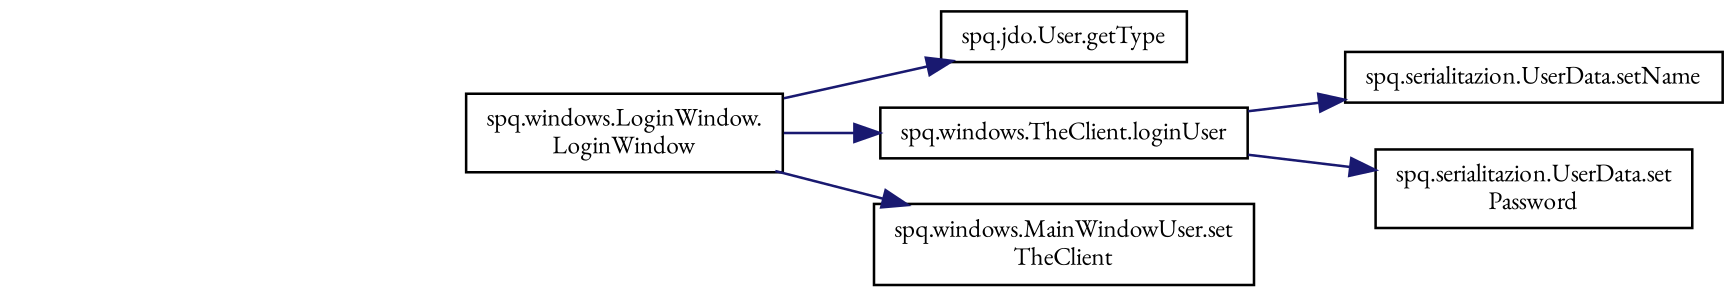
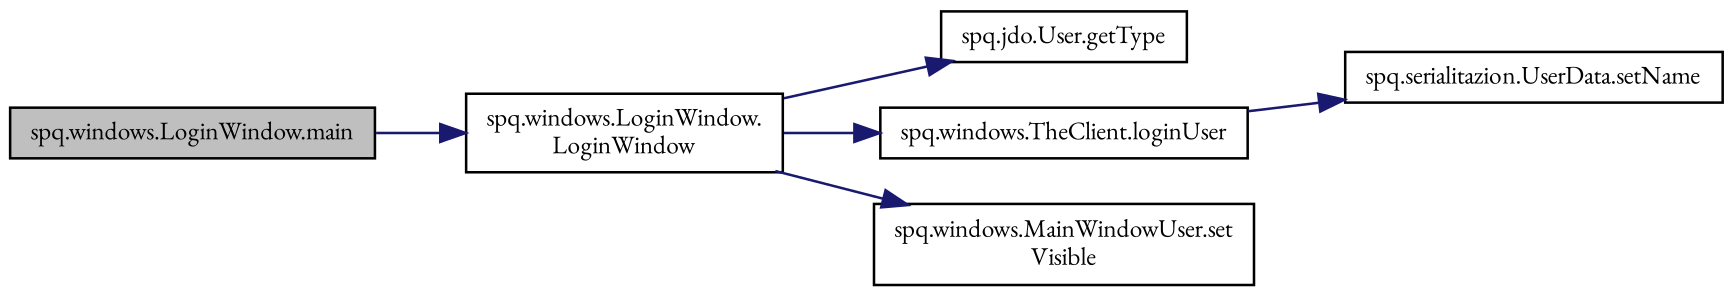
none -> (193, 133)
(1534, 189) -> none
(1064, 244) -> (1064, 244)
